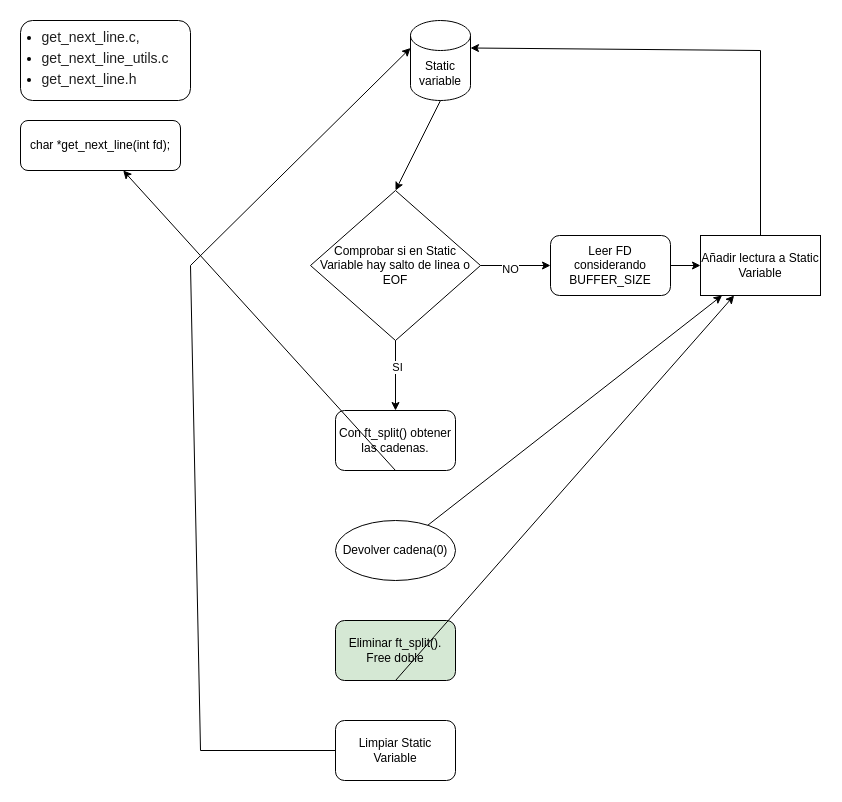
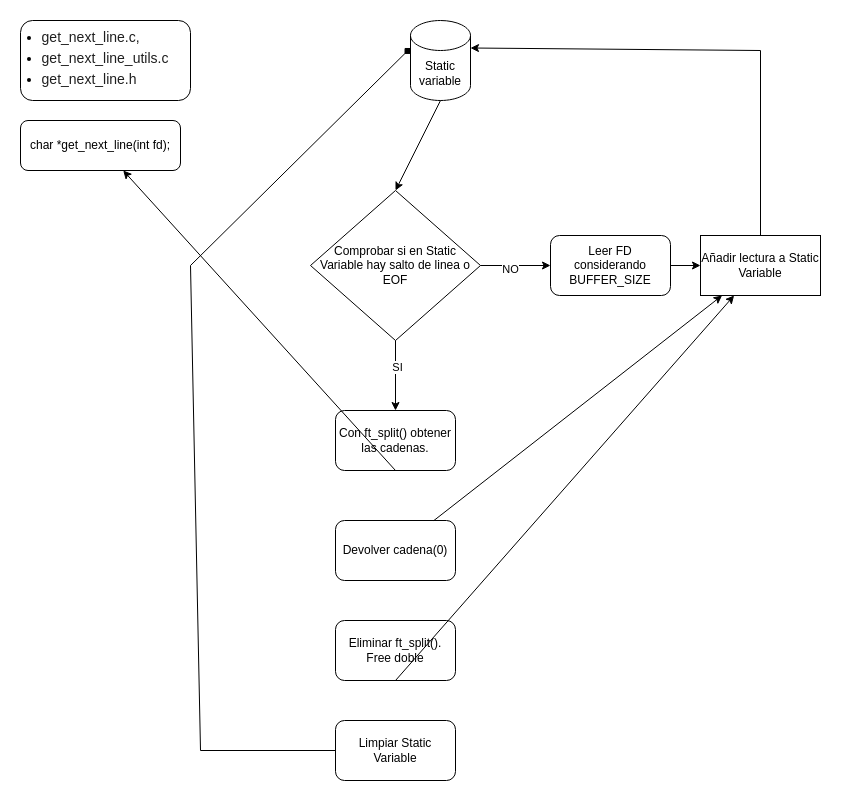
(405, 54) -> (404, 54)
(396, 551) -> (396, 551)
(396, 651) -> (396, 651)
